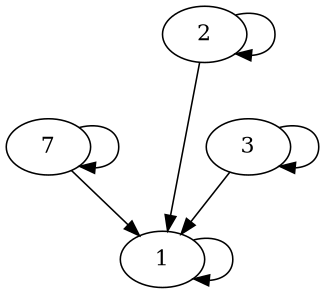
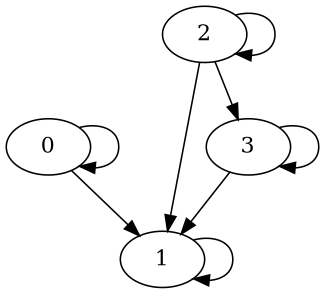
none -> (224, 83)
(48, 147) -> (48, 147)
